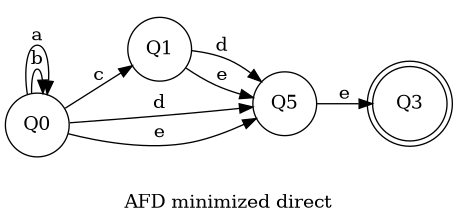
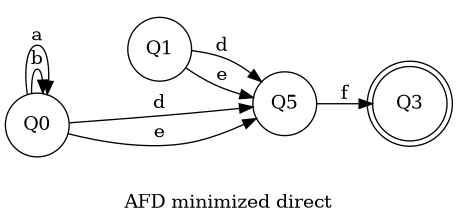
(93, 91) -> none
(345, 94) -> (345, 94)
